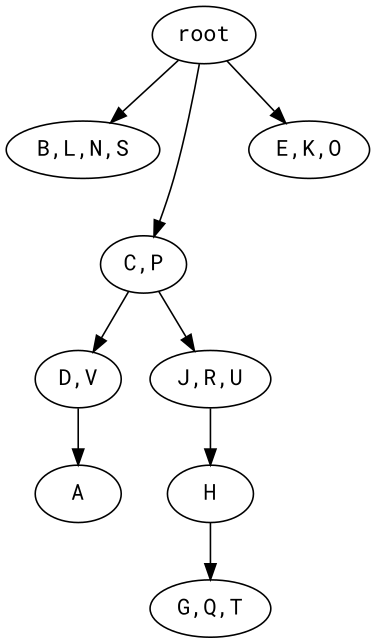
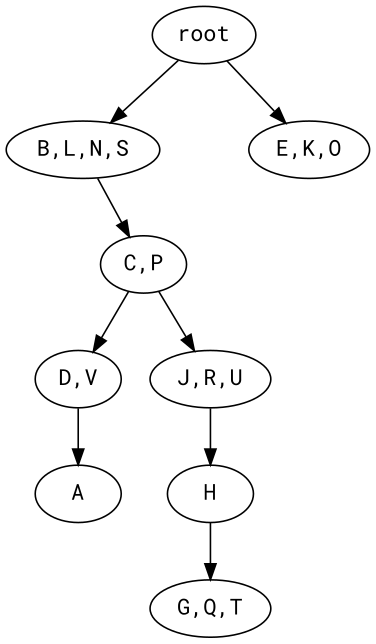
(183, 144) -> (110, 201)
